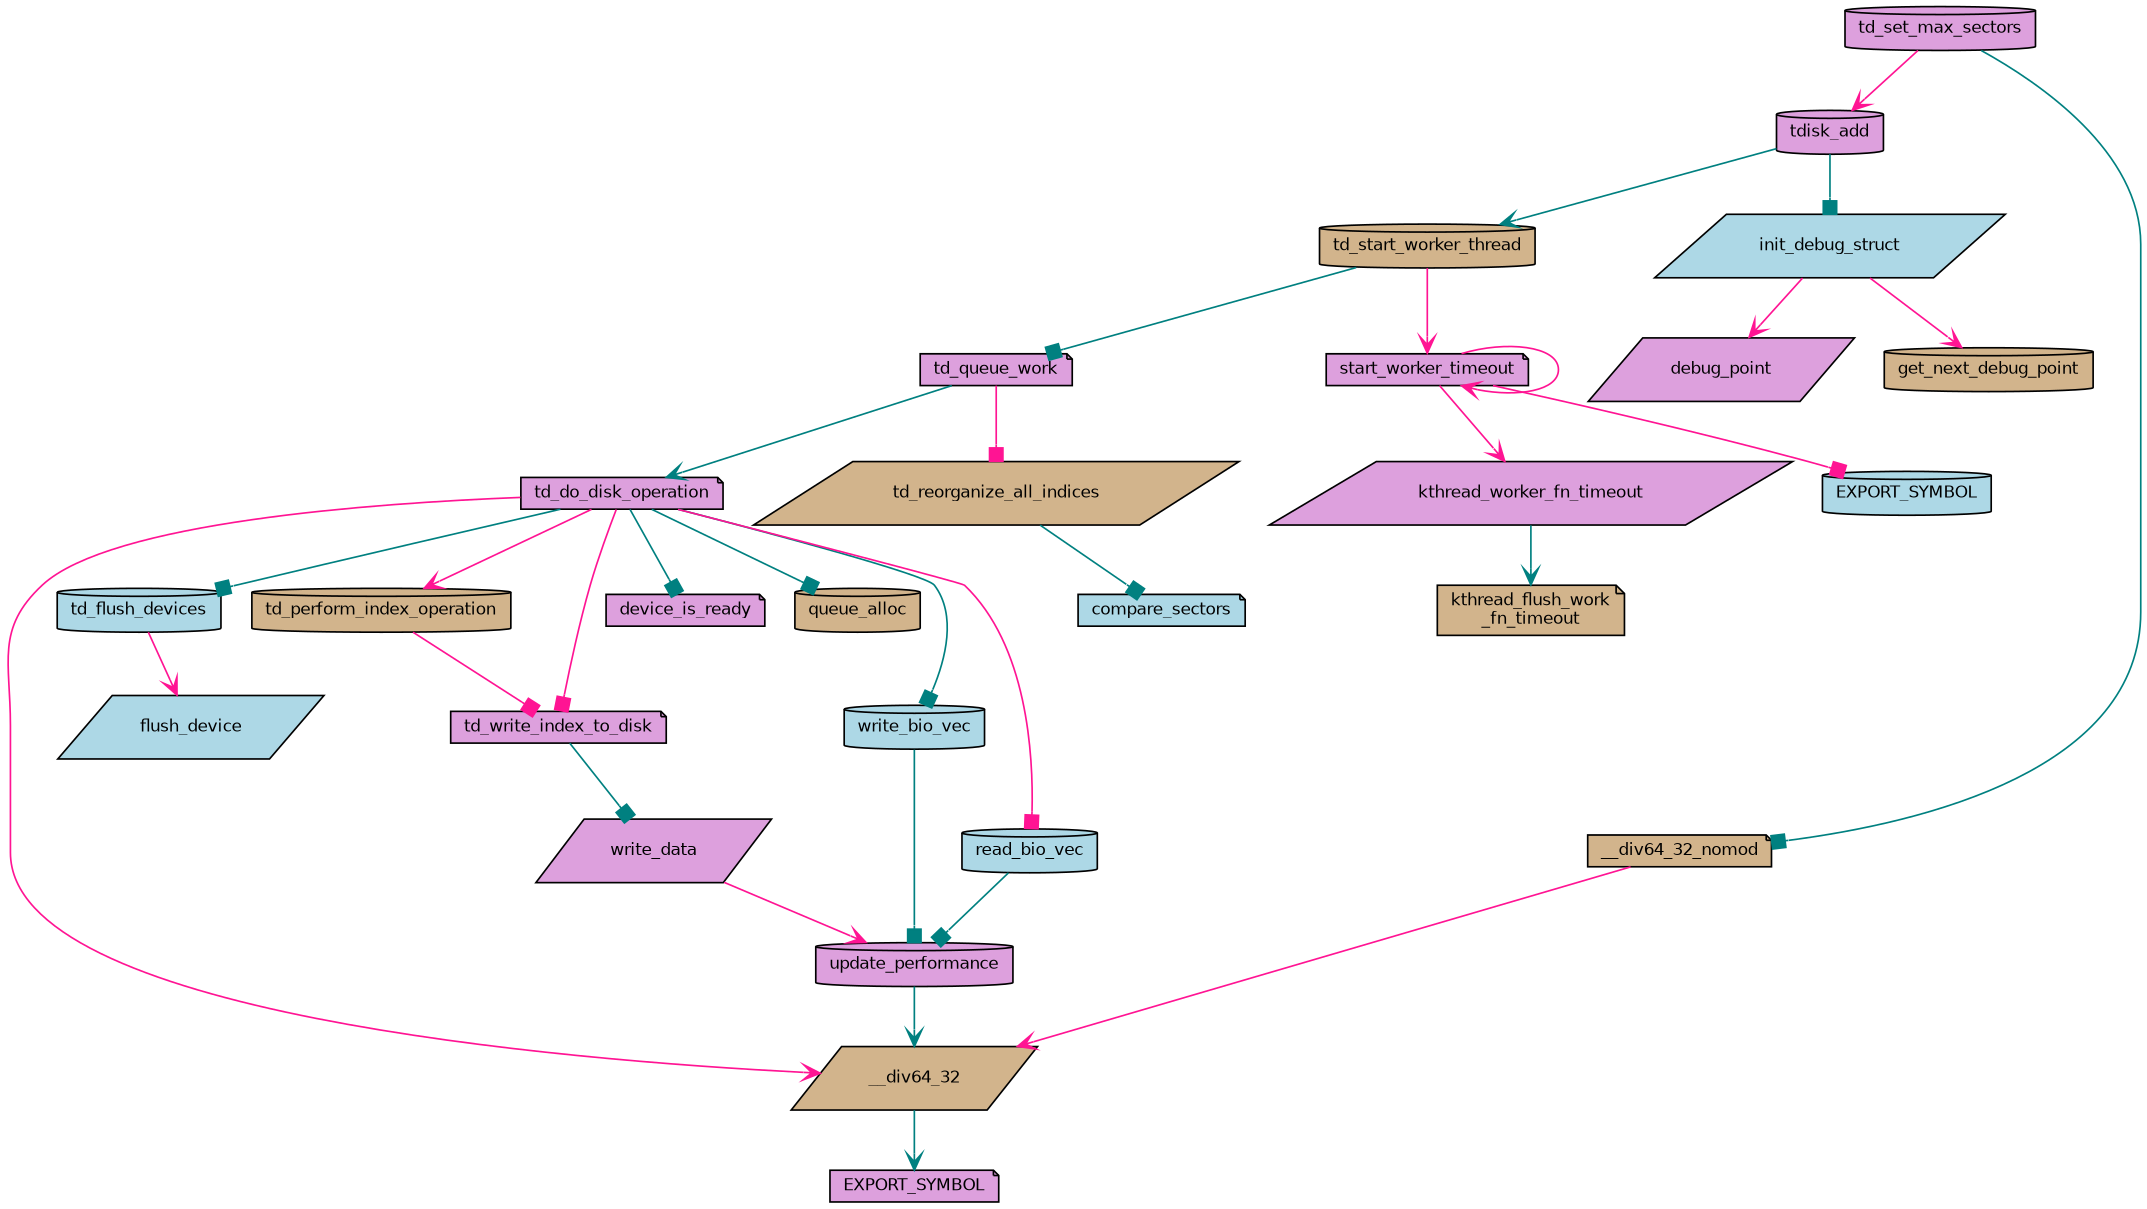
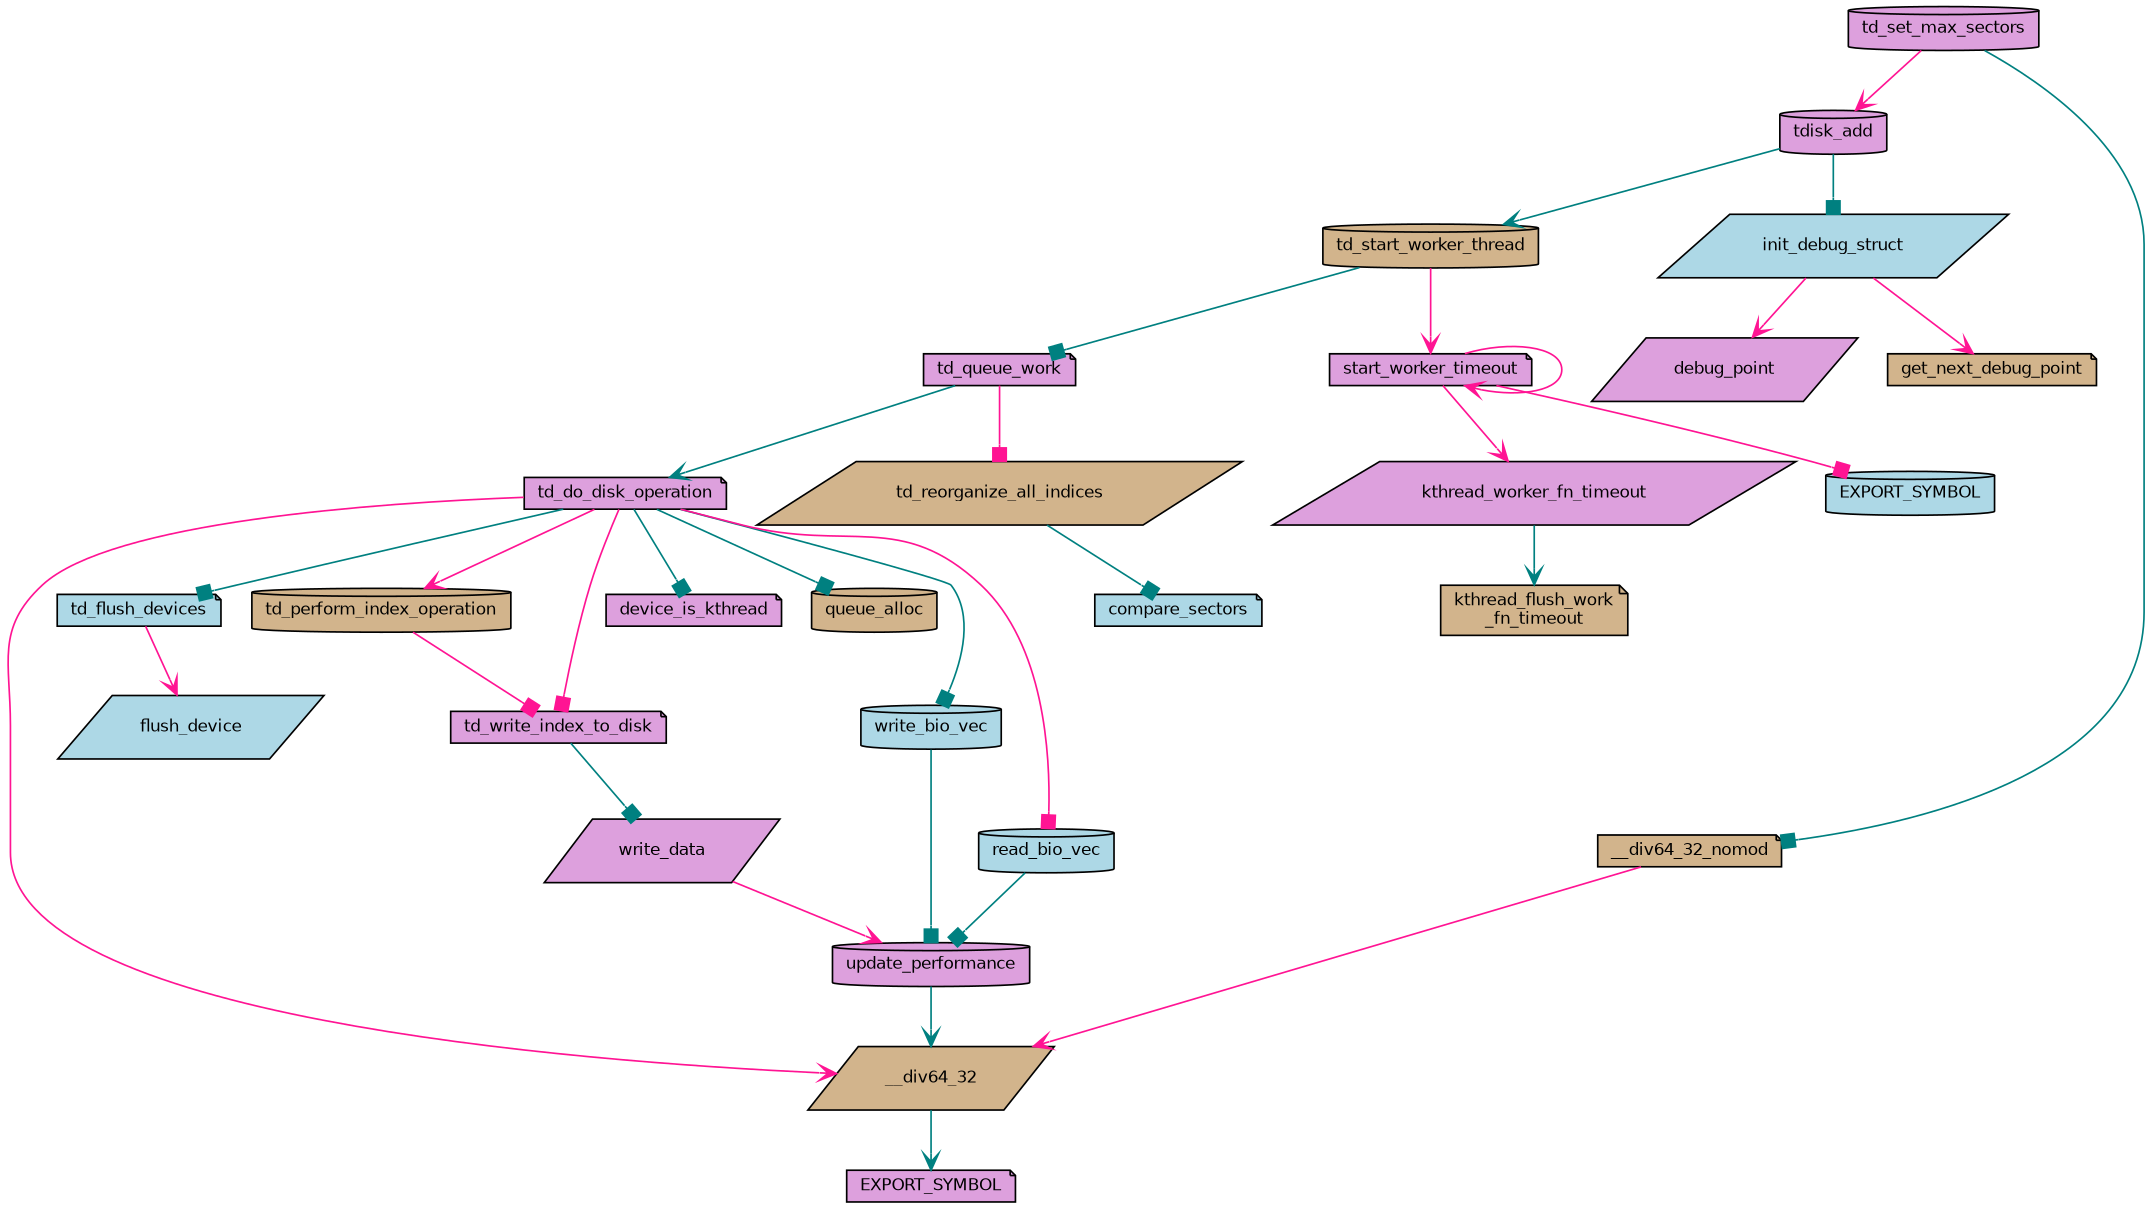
(1989, 370) -> (1992, 370)
(139, 610) -> (139, 610)
(685, 610) -> (694, 610)
